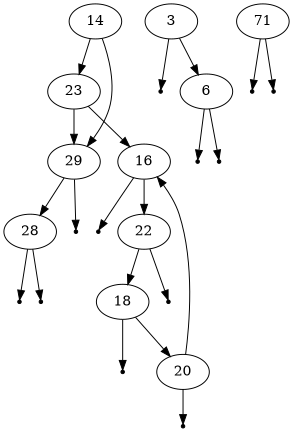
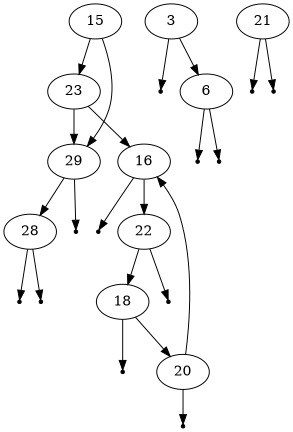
(95, 21) -> (95, 21)
(263, 21) -> (263, 21)
